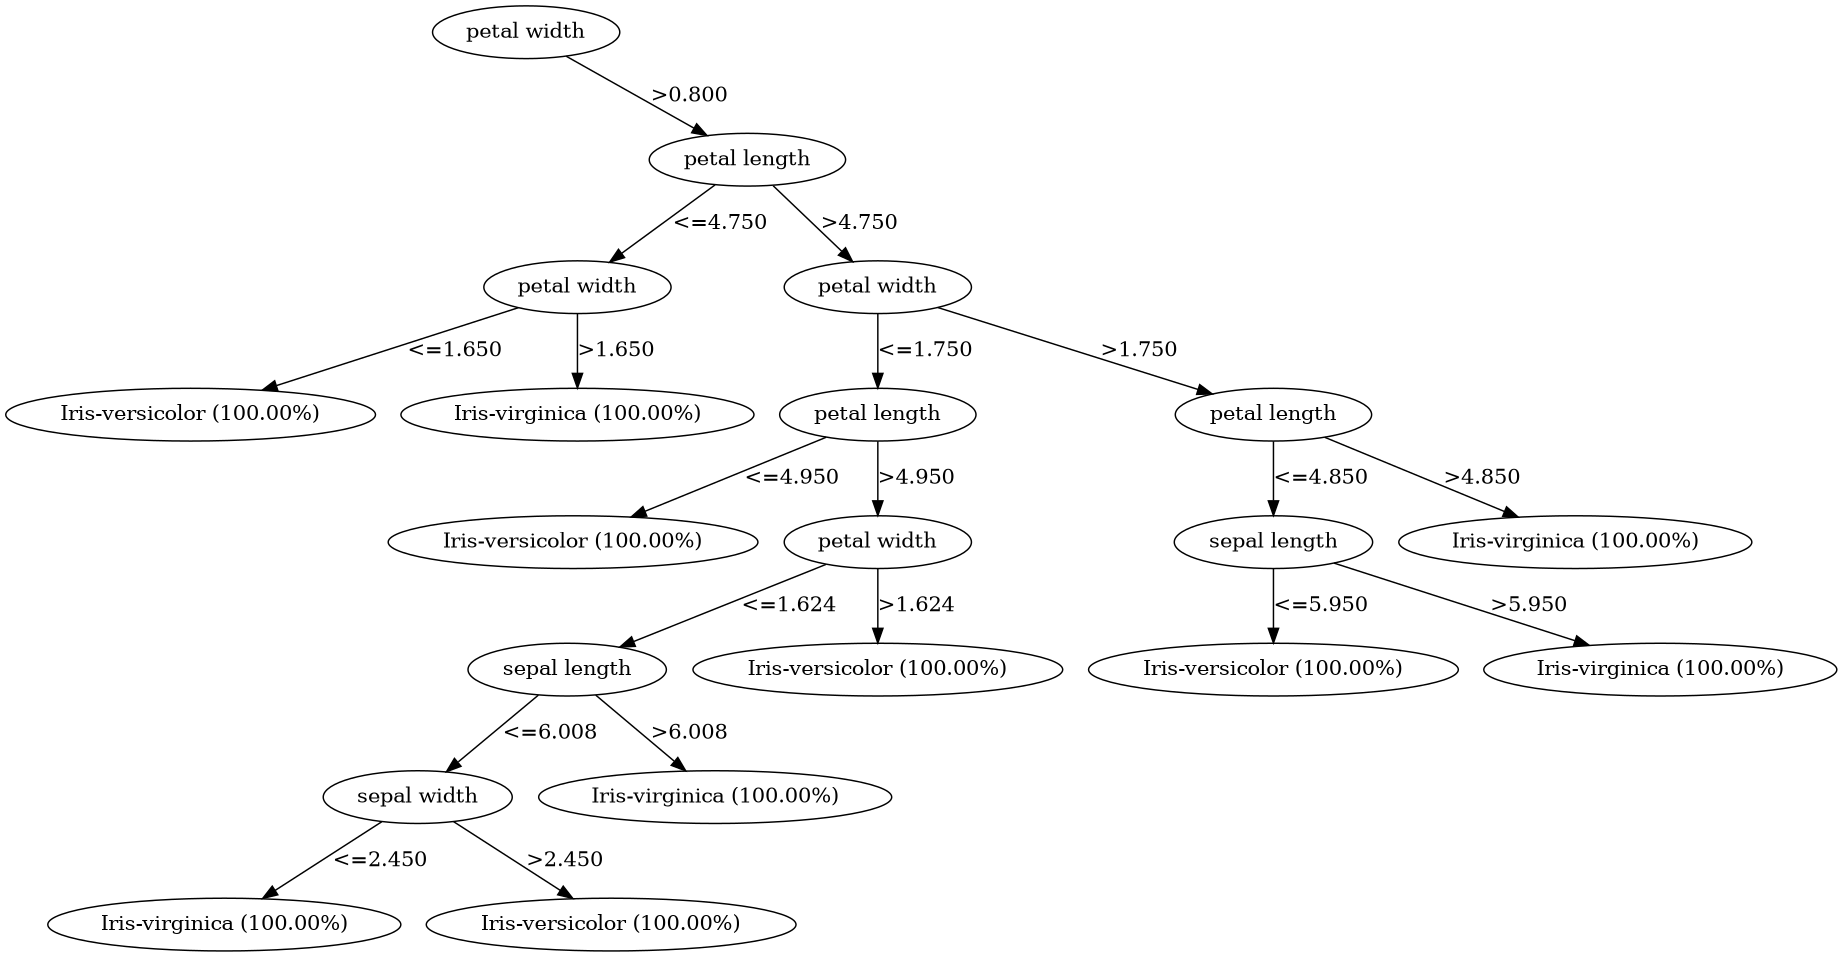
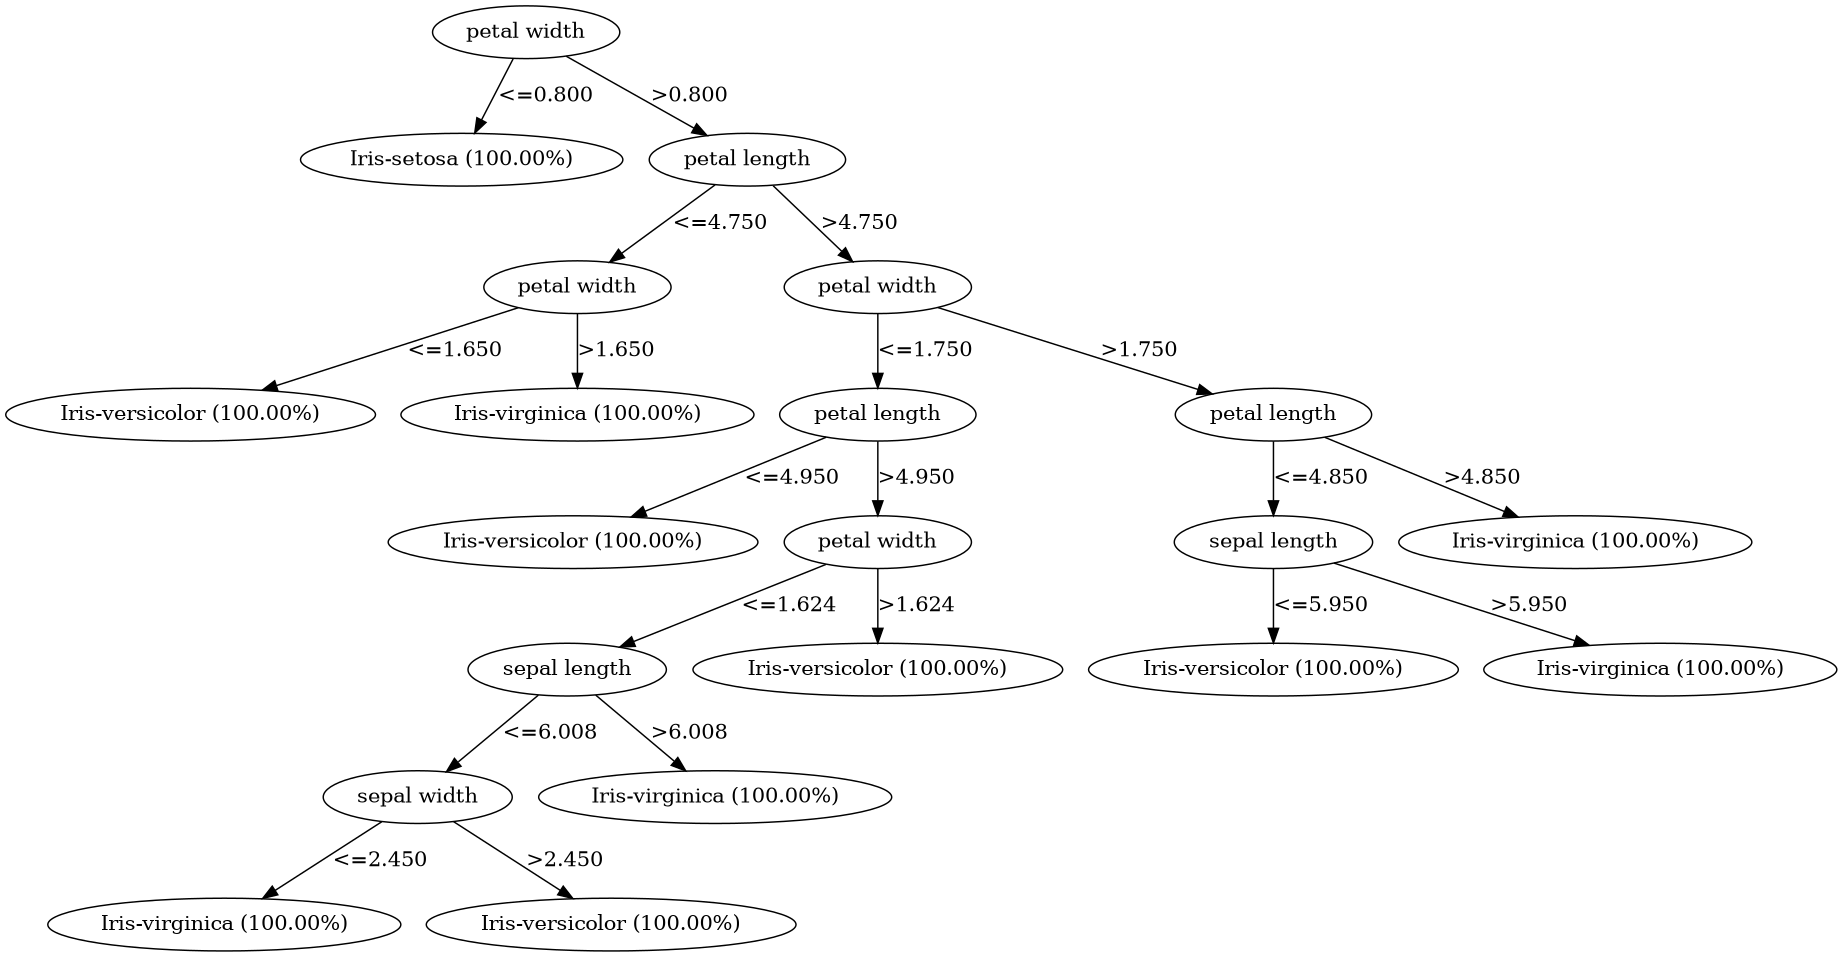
none -> (462, 160)
